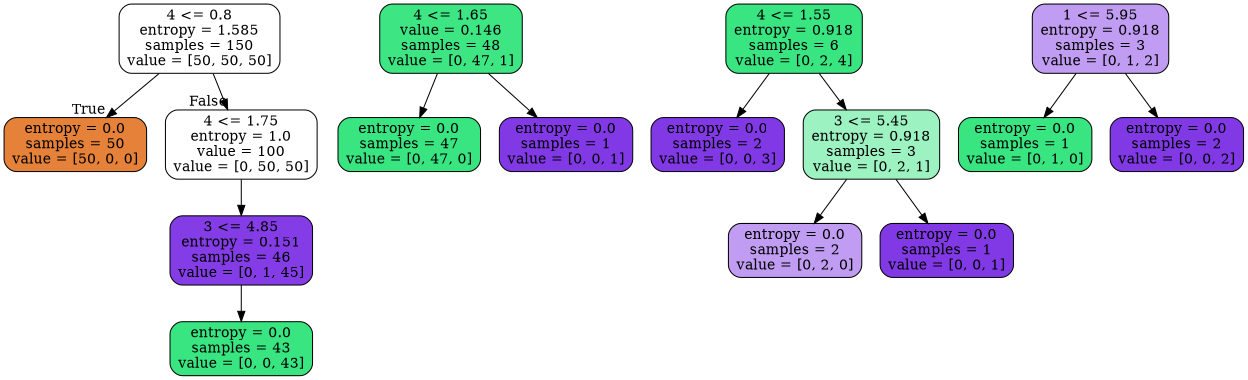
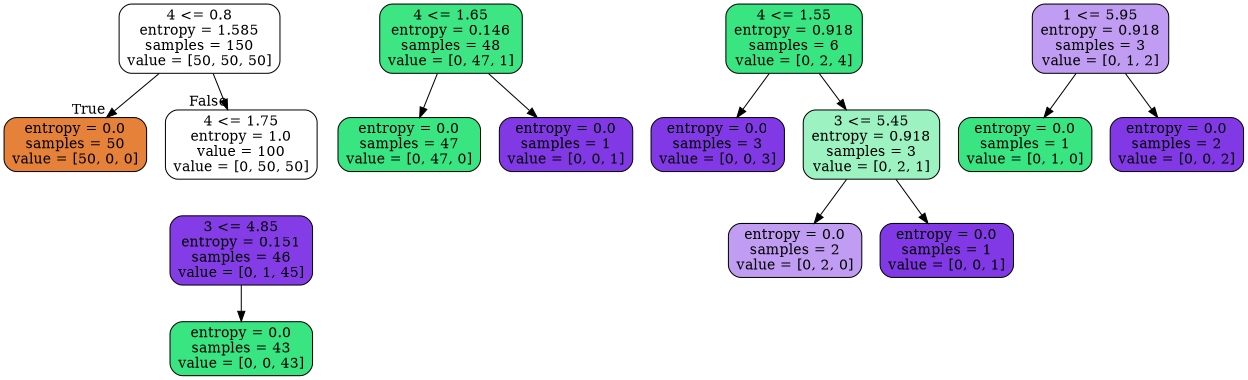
(451, 39) -> (451, 39)
(718, 145) -> (718, 145)
(241, 192) -> none
